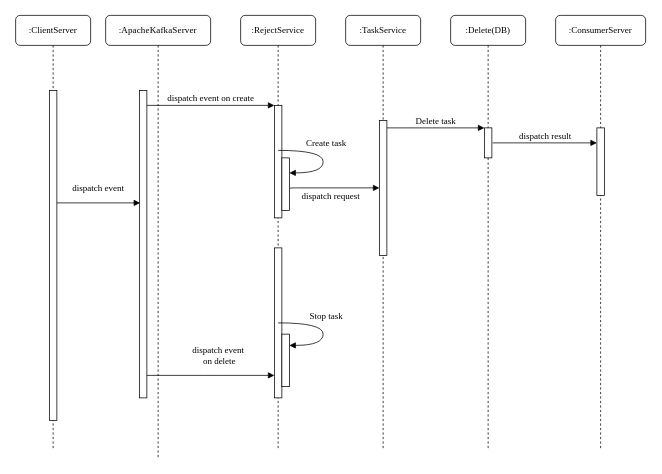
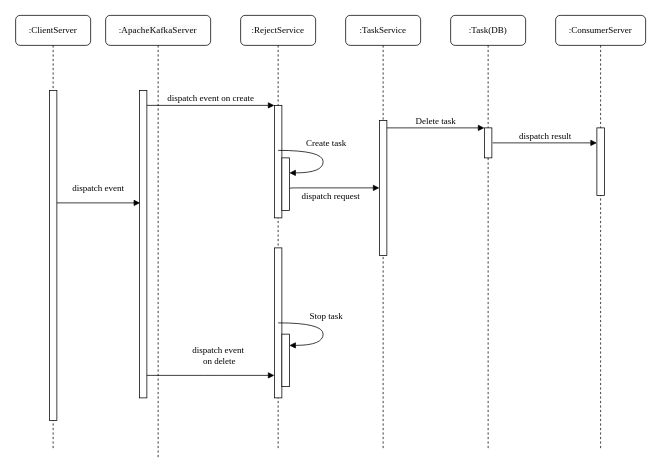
(488, 30) -> (488, 30)
